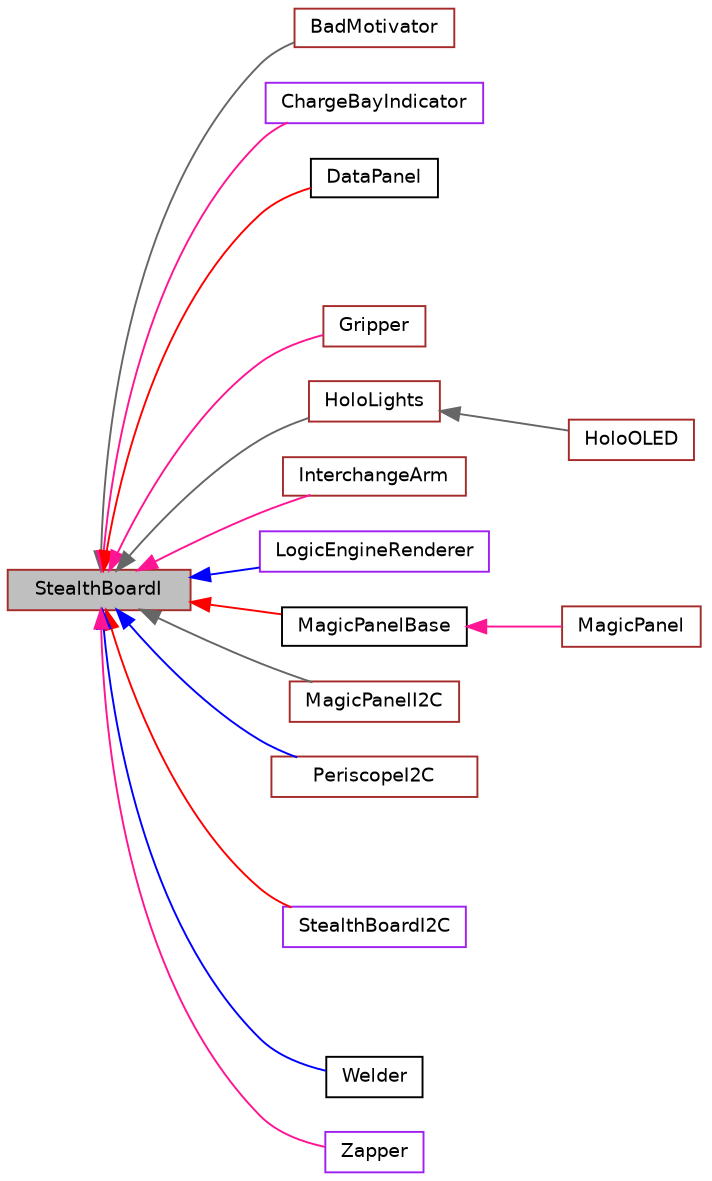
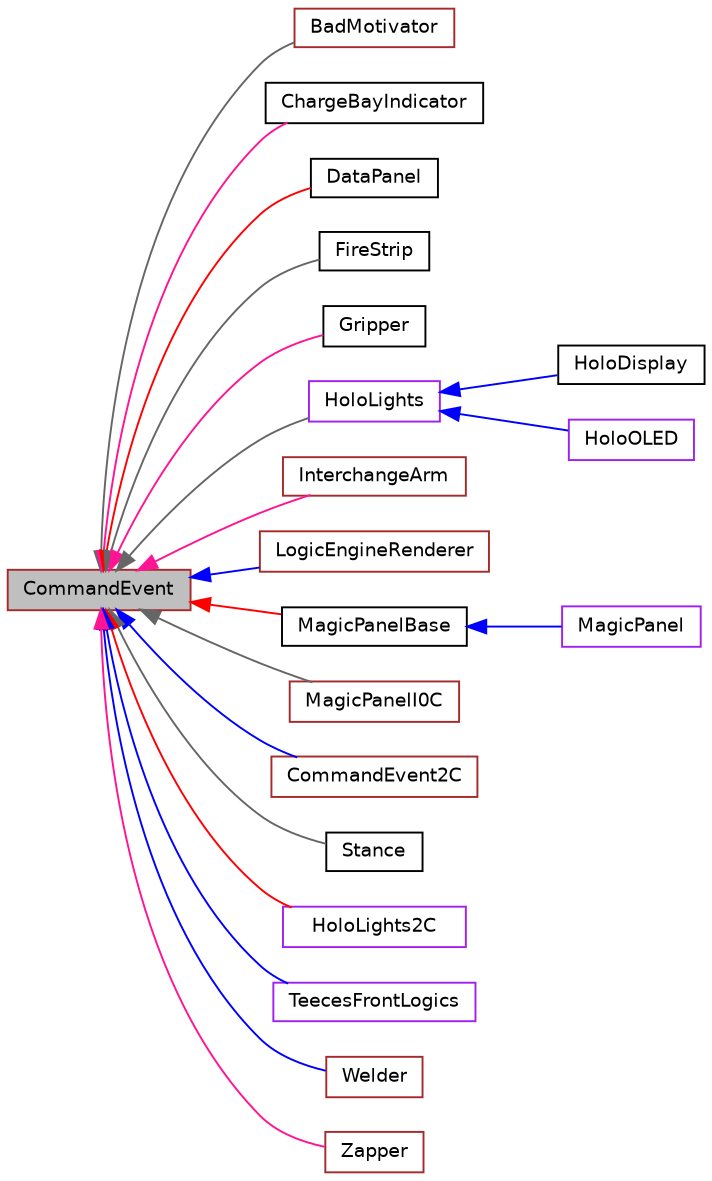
(374, 103) -> (374, 103)
none -> (374, 251)
(374, 326) -> (374, 326)
none -> (631, 365)
(374, 401) -> (374, 401)
(514, 422) -> (514, 422)
(631, 440) -> (631, 440)
(374, 552) -> (374, 552)
(99, 590) -> (99, 590)
(524, 627) -> (524, 627)
(631, 627) -> (631, 627)
(374, 702) -> (374, 702)
(374, 777) -> (374, 777)
none -> (374, 852)
(374, 927) -> (374, 927)
none -> (374, 1002)
(374, 1077) -> (374, 1077)
(374, 1152) -> (374, 1152)
